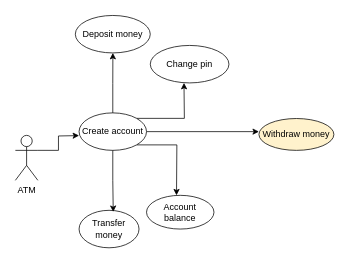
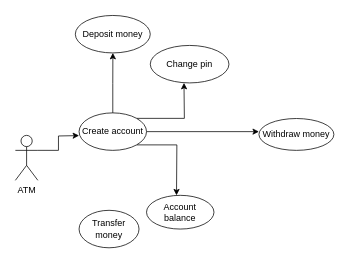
(297, 134) -> (297, 134)
(113, 167) -> none
